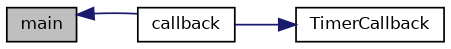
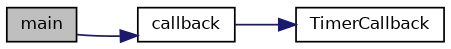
(116, 13) -> (99, 36)
